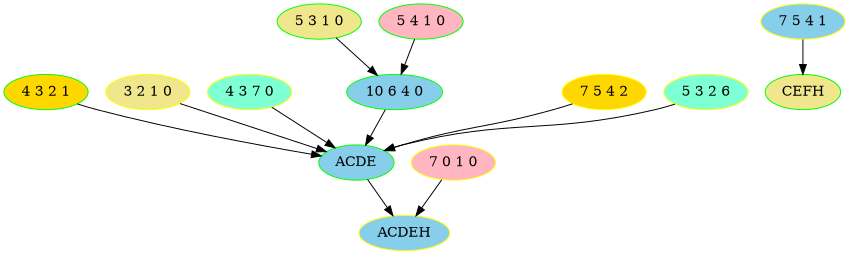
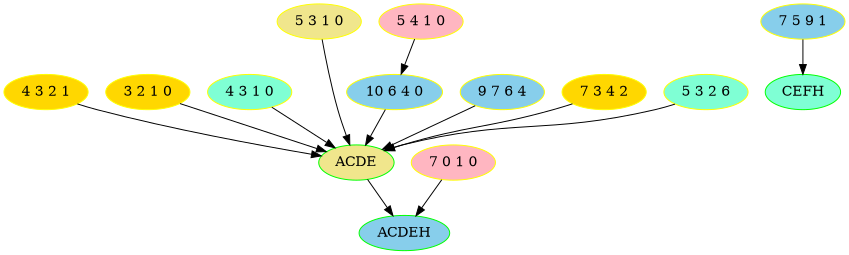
(319, 22) -> (319, 22)
(421, 22) -> (421, 22)
(803, 22) -> (803, 22)
(353, 53) -> (332, 88)
(46, 92) -> (46, 92)
(148, 92) -> (148, 92)
(250, 92) -> (250, 92)
(395, 92) -> (395, 92)
none -> (502, 92)
(604, 92) -> (604, 92)
(803, 92) -> (803, 92)
(356, 163) -> (356, 163)
(404, 233) -> (404, 233)
